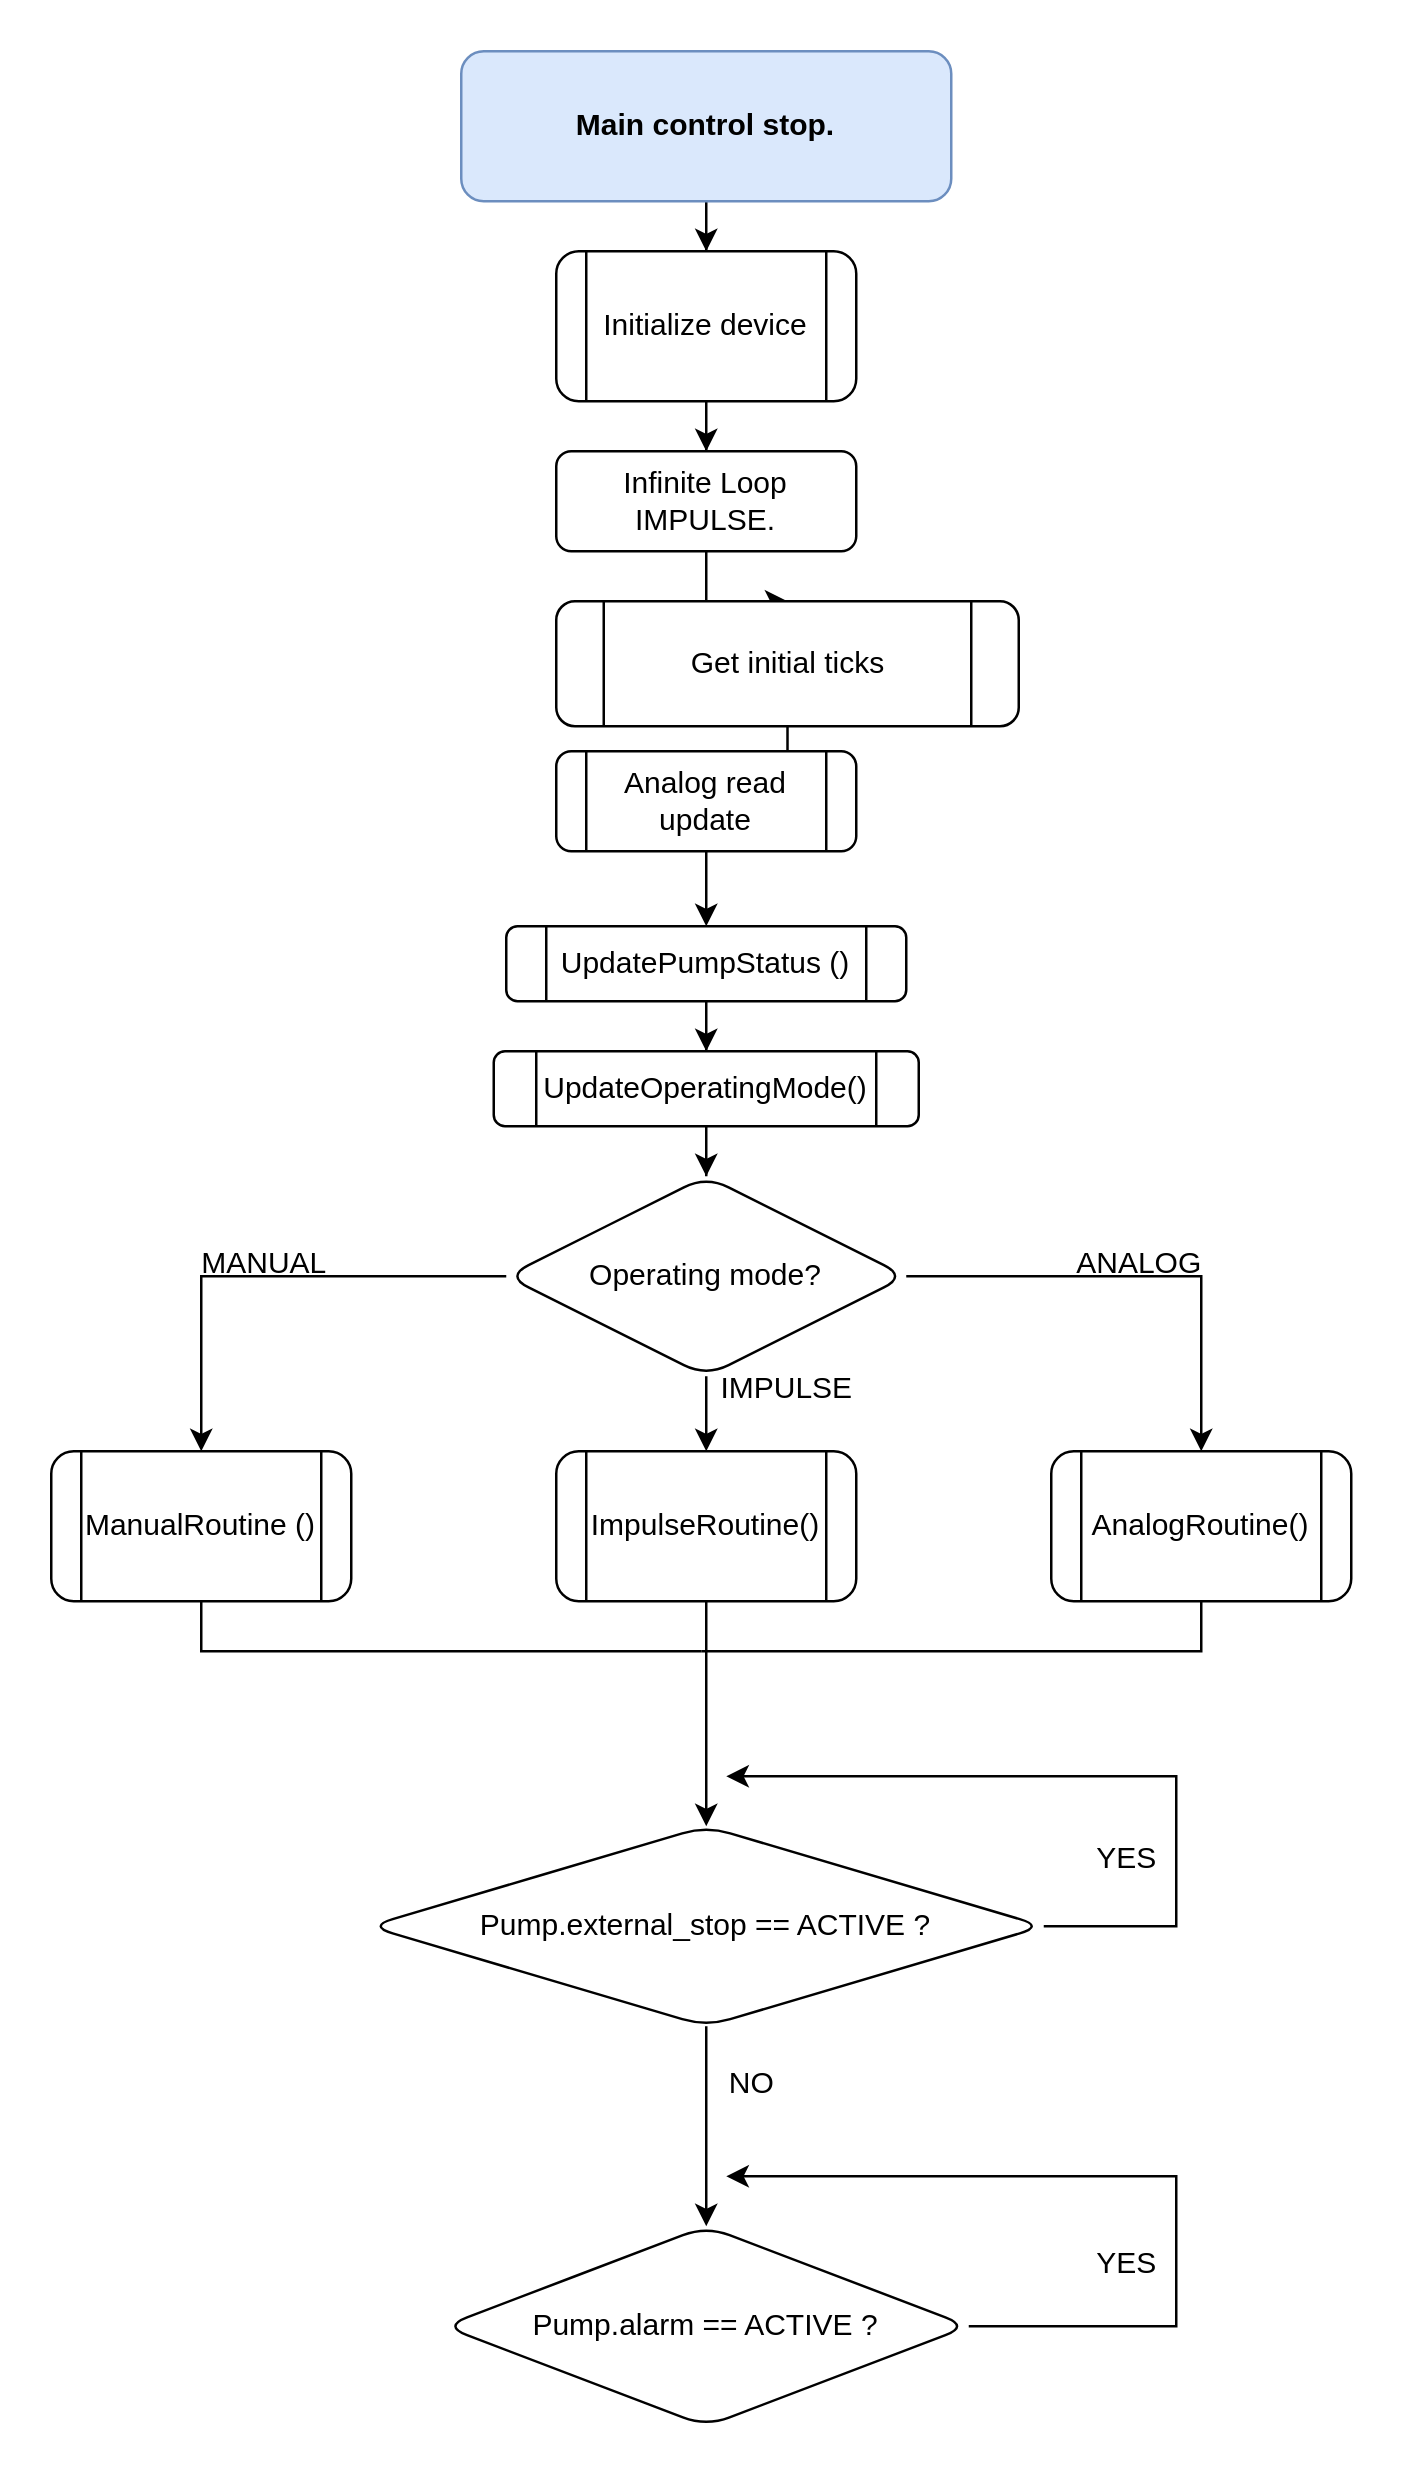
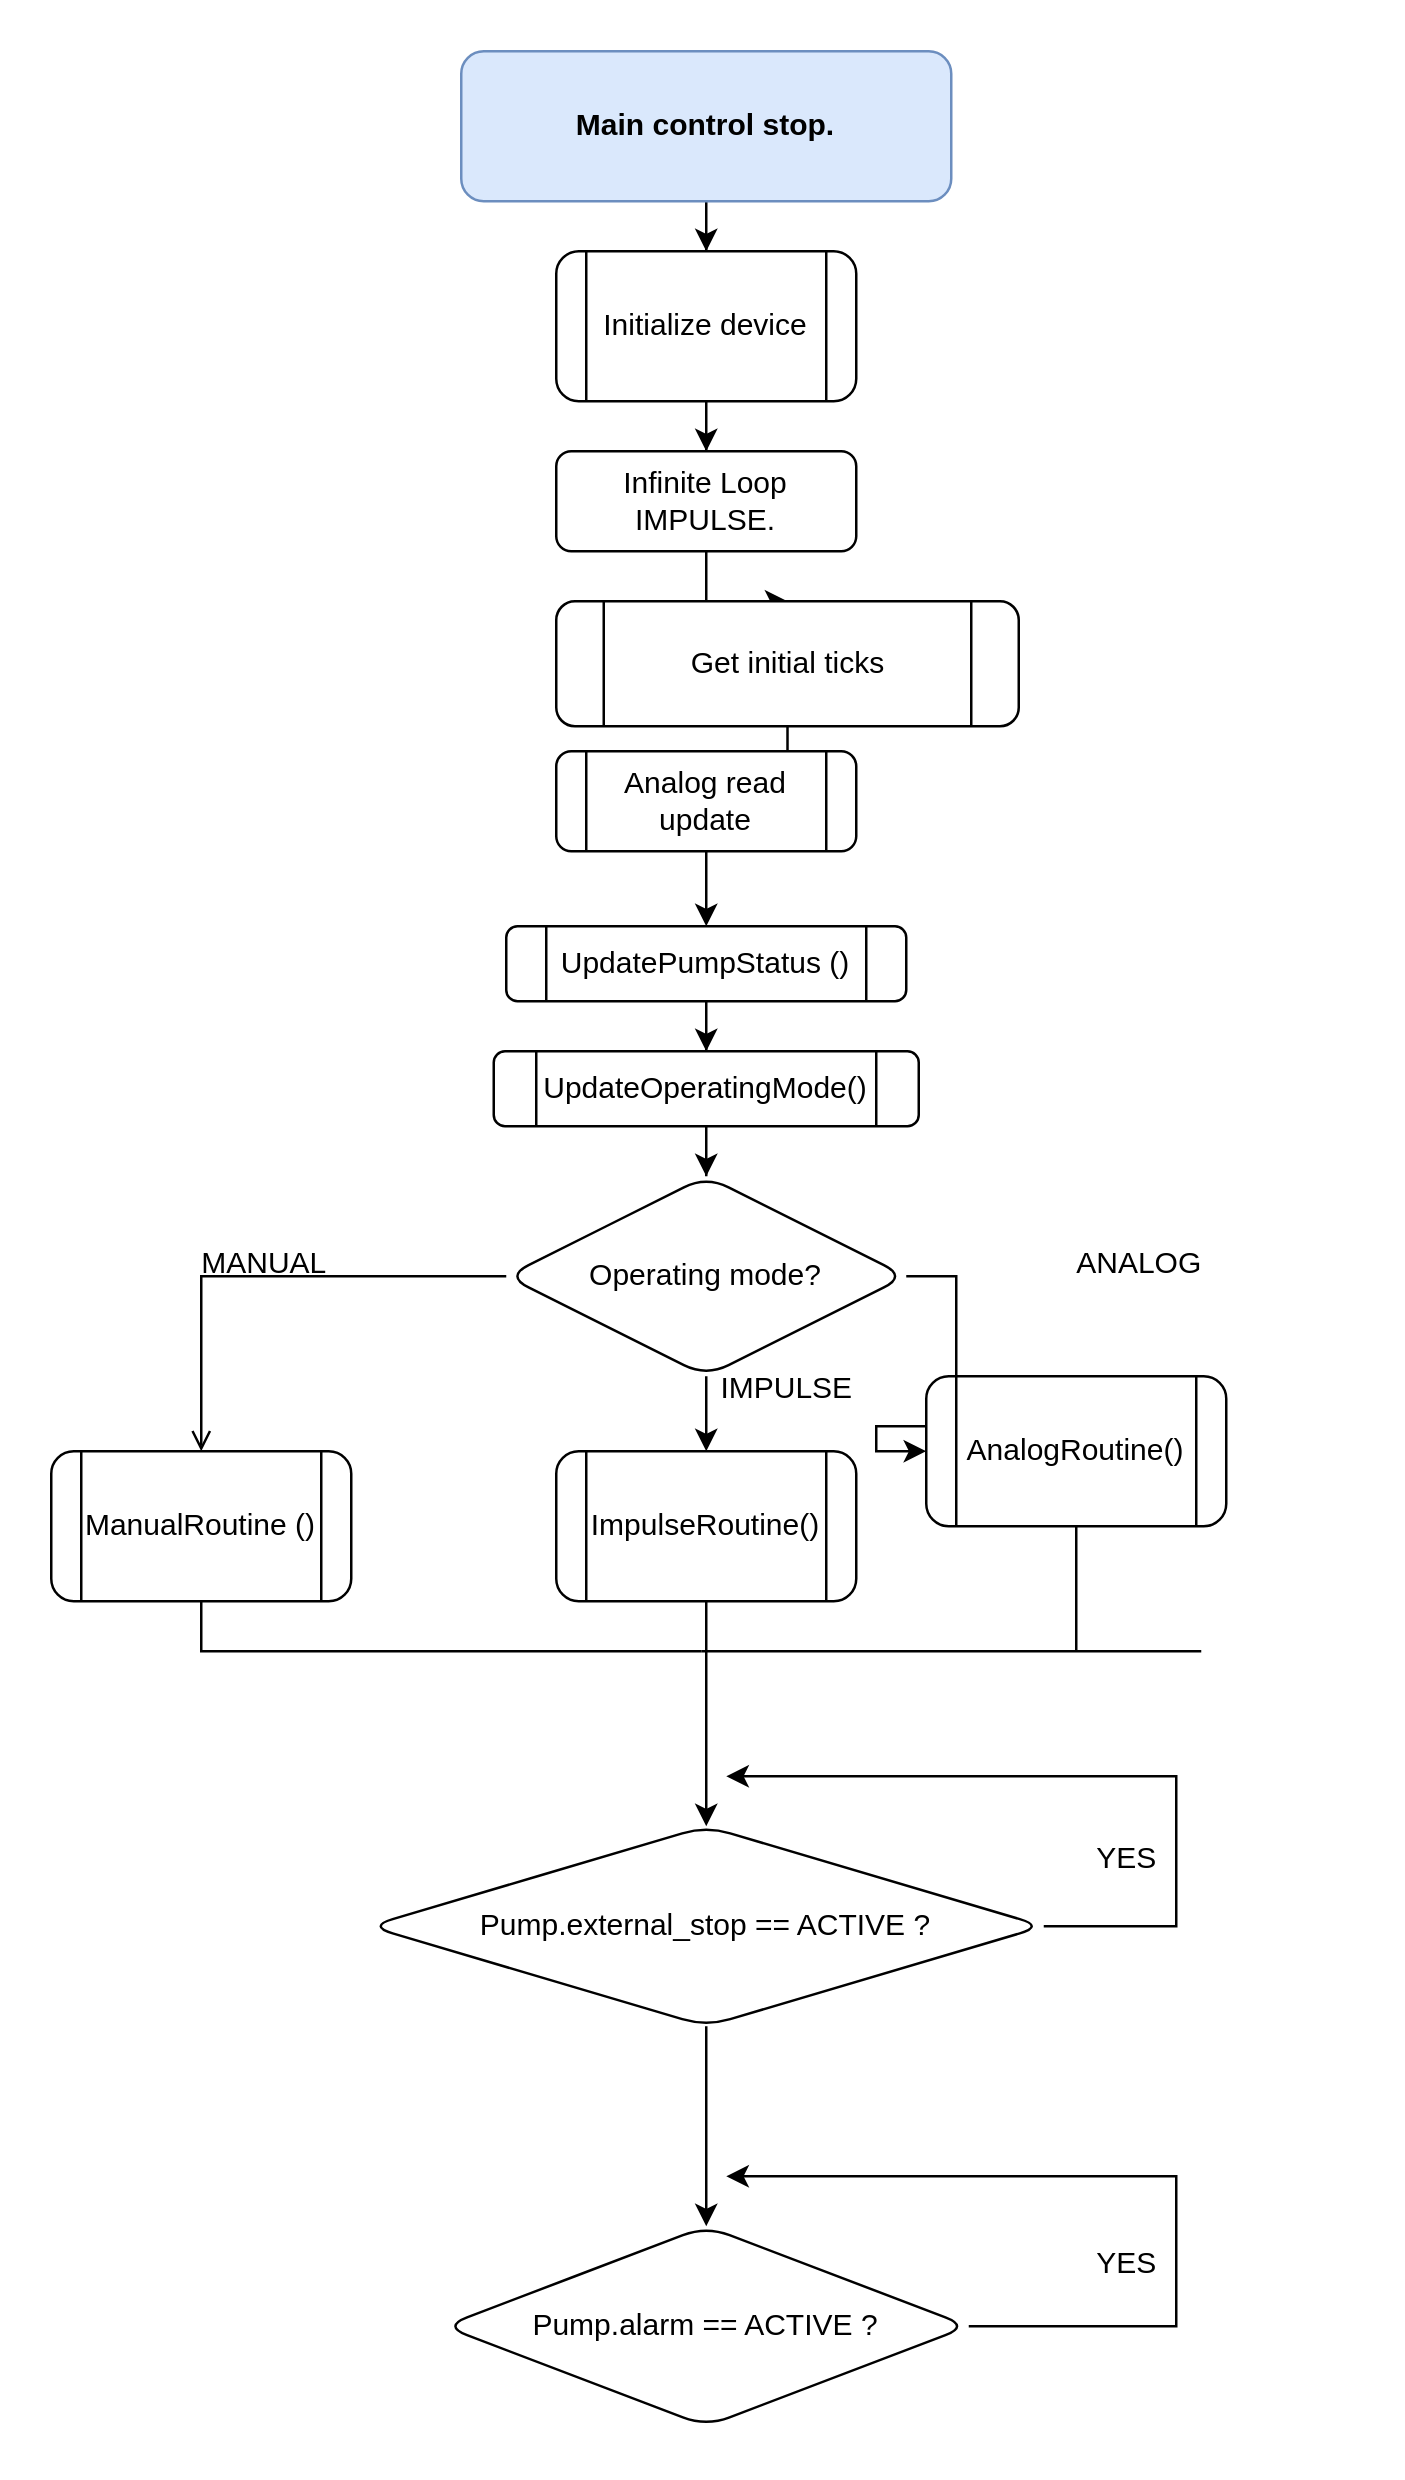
(201, 1433) -> (201, 1437)
(1201, 1526) -> (1076, 1451)
(751, 2084) -> none
